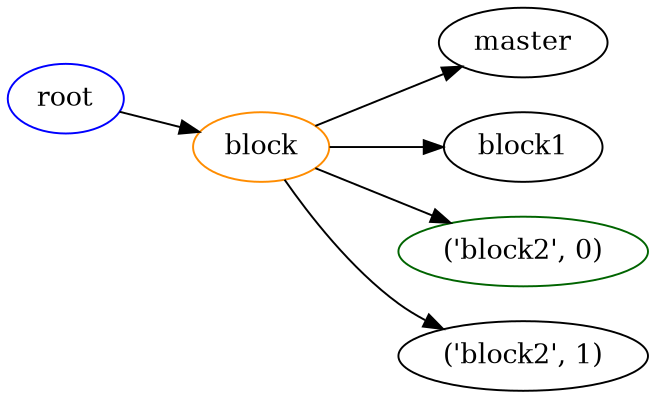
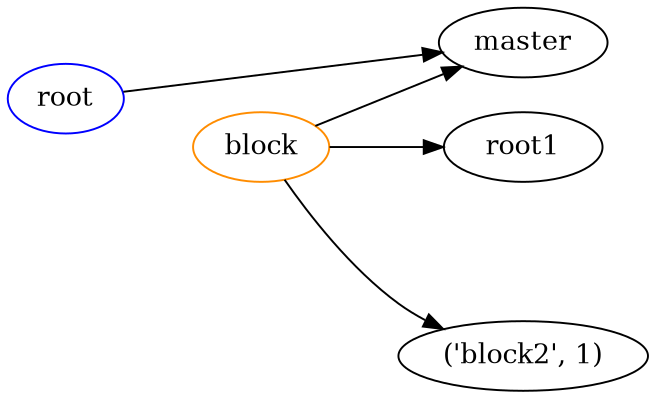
(150, 119) -> (273, 73)
(523, 147) -> (523, 147)
(523, 252) -> none
